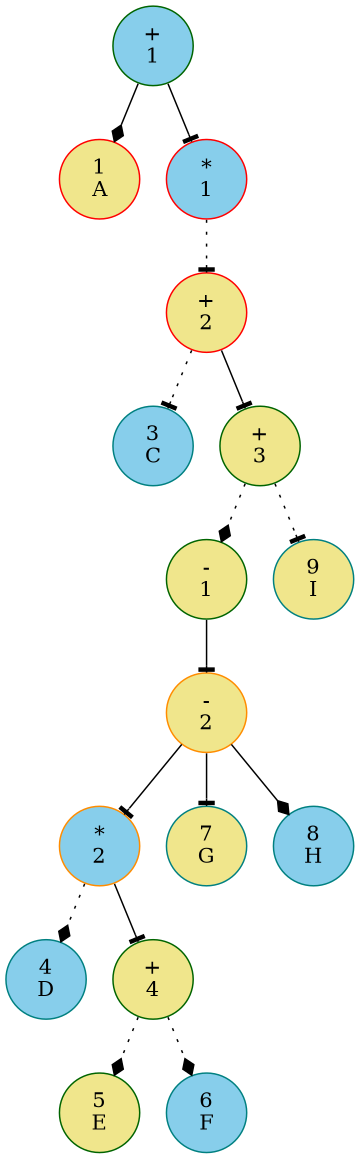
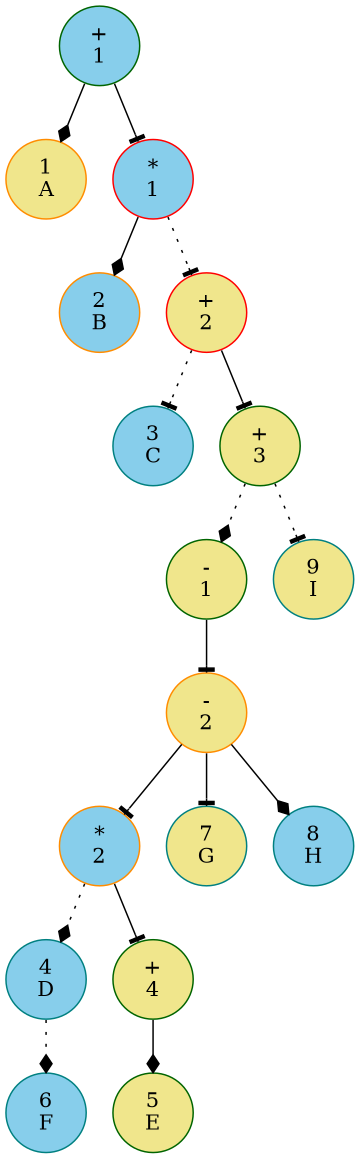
(100, 179) -> (46, 179)
none -> (100, 313)
(130, 1038) -> (153, 1037)
(176, 1038) -> (46, 1037)
